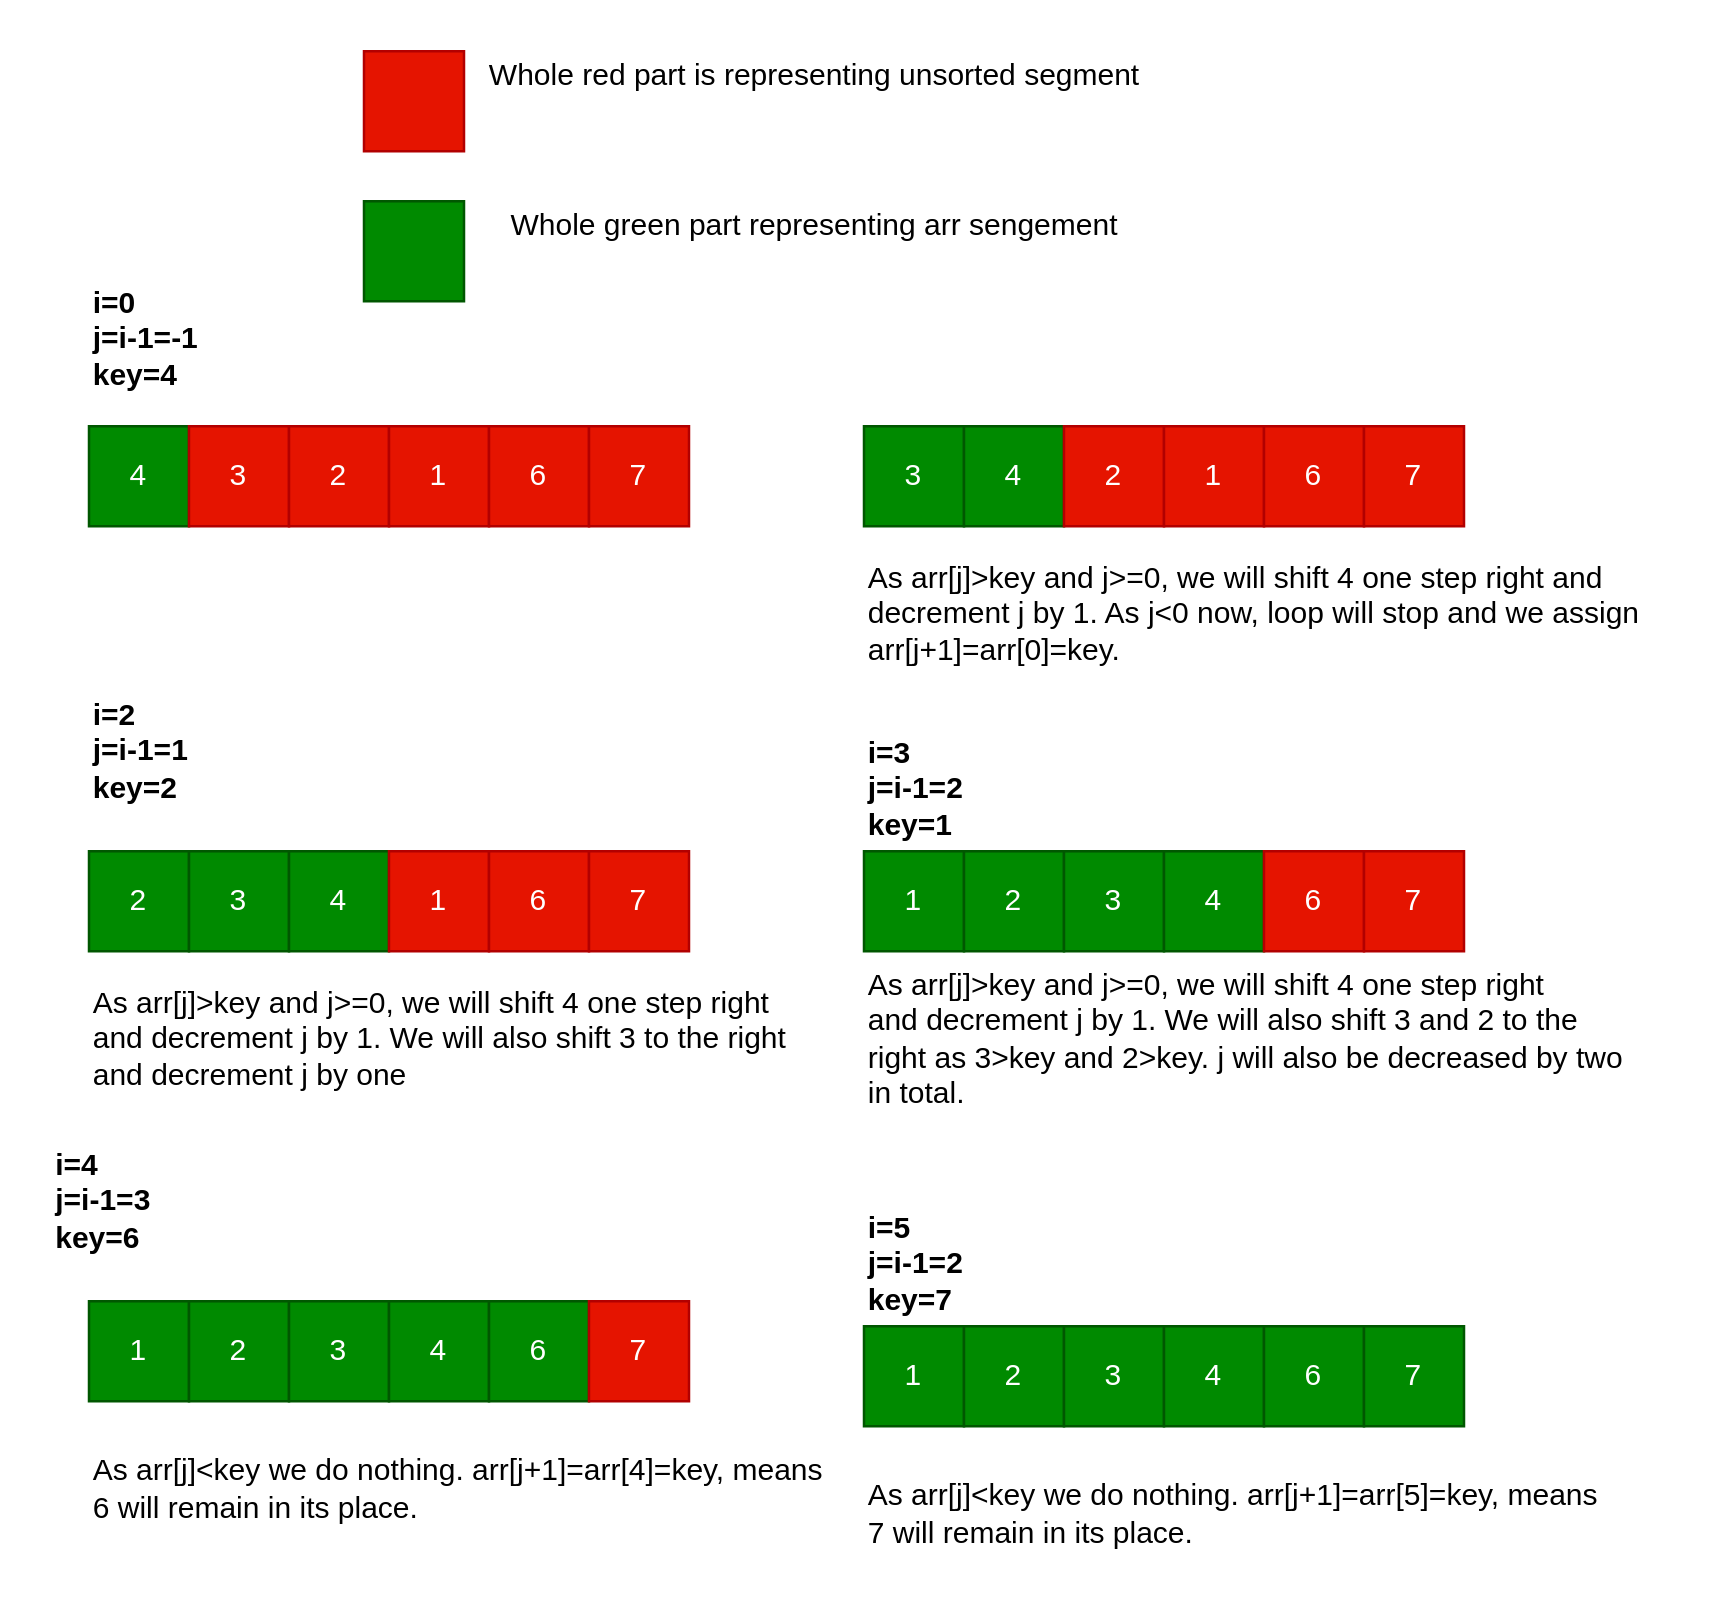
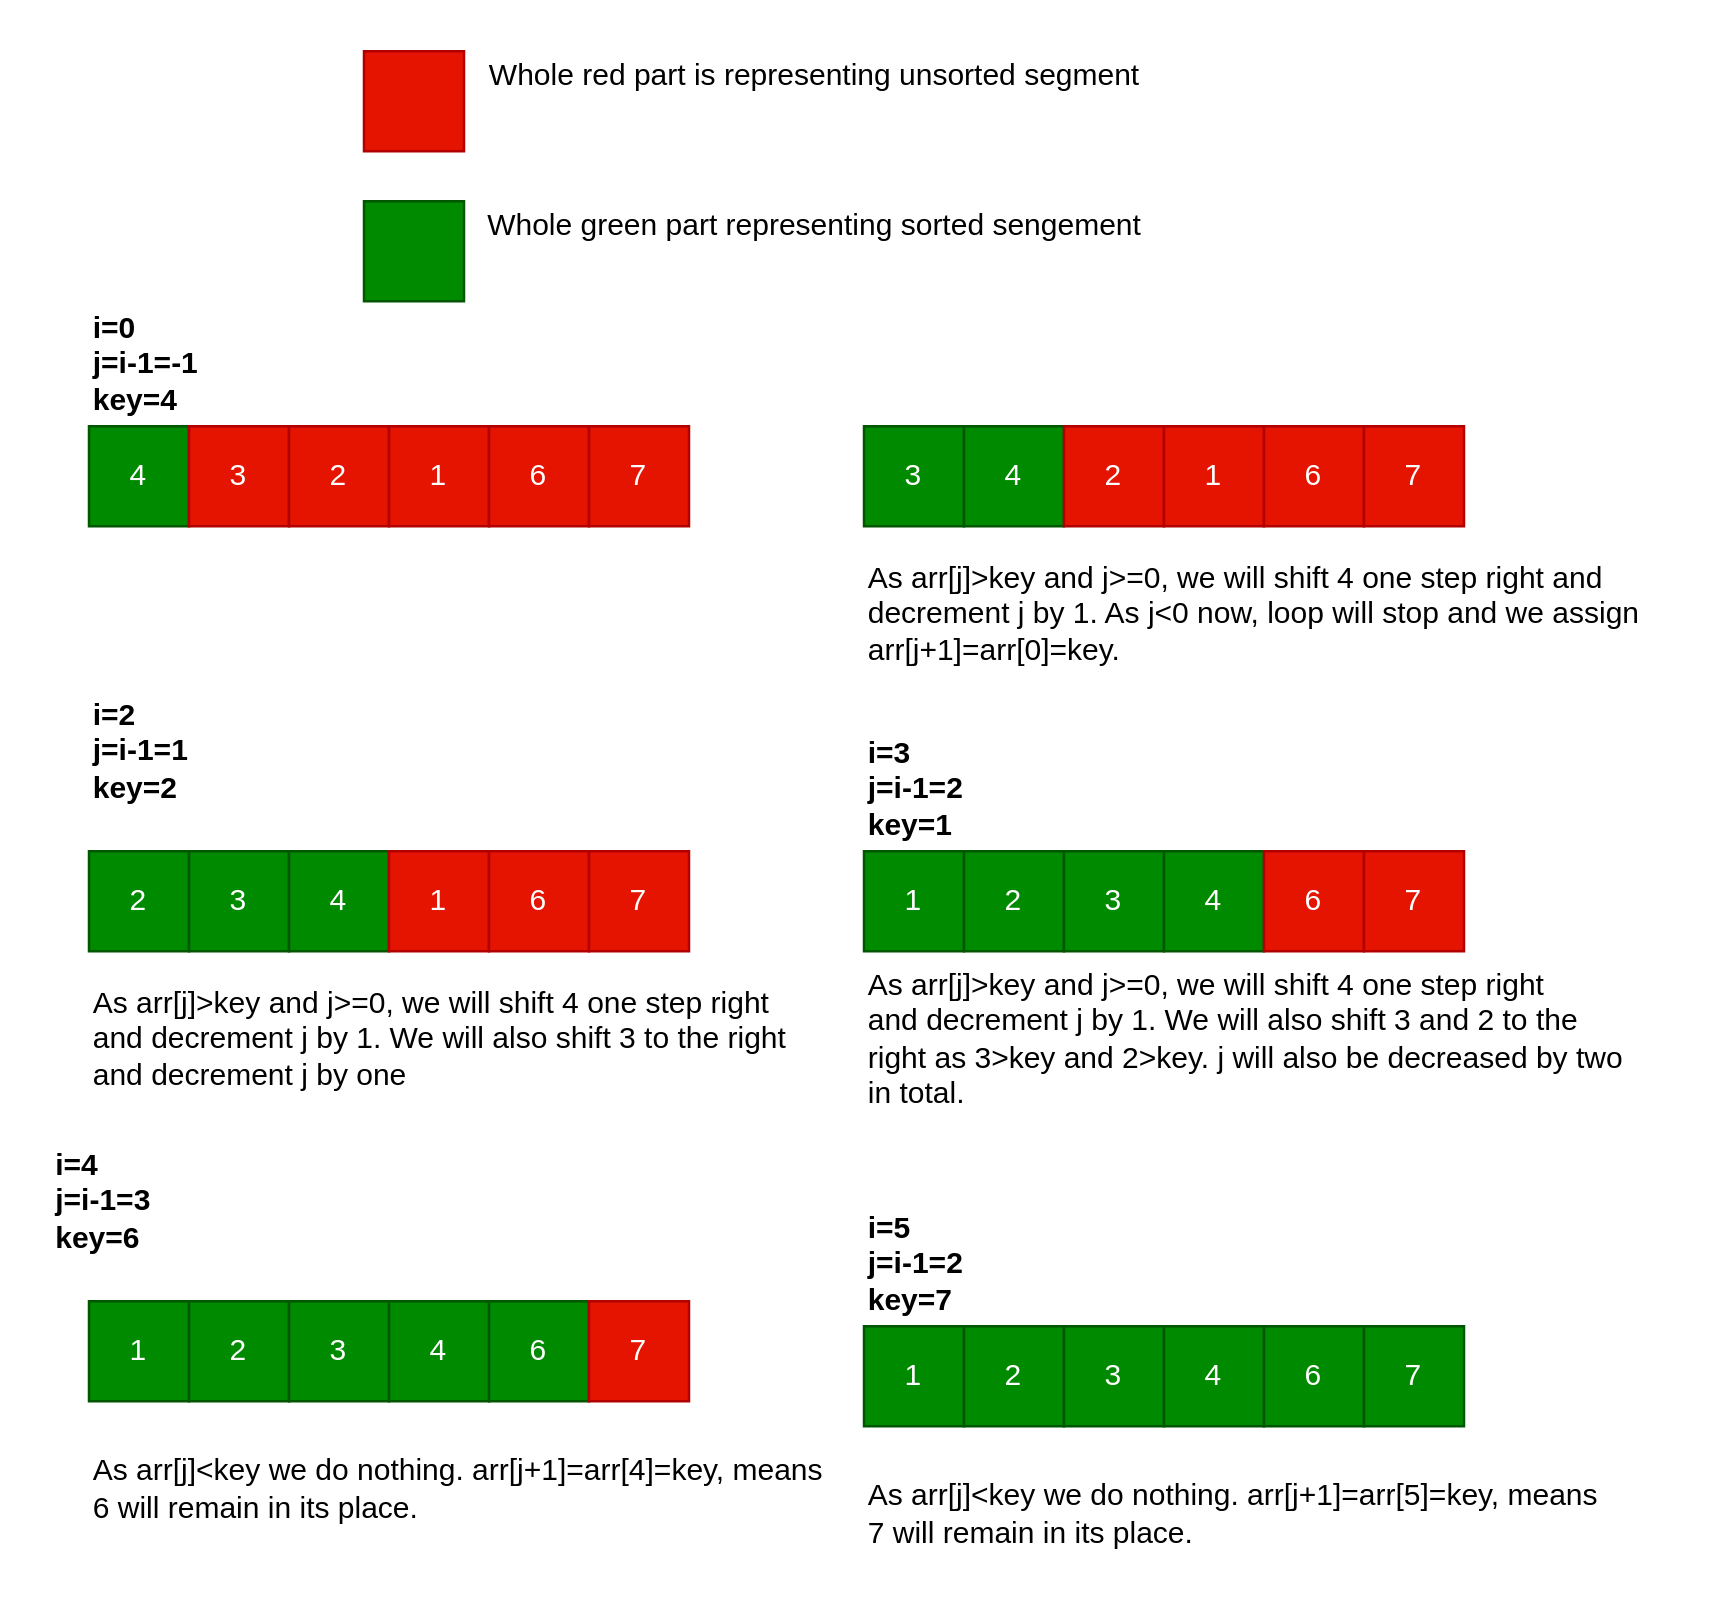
(815, 226) -> (815, 226)
(164, 339) -> (164, 364)
